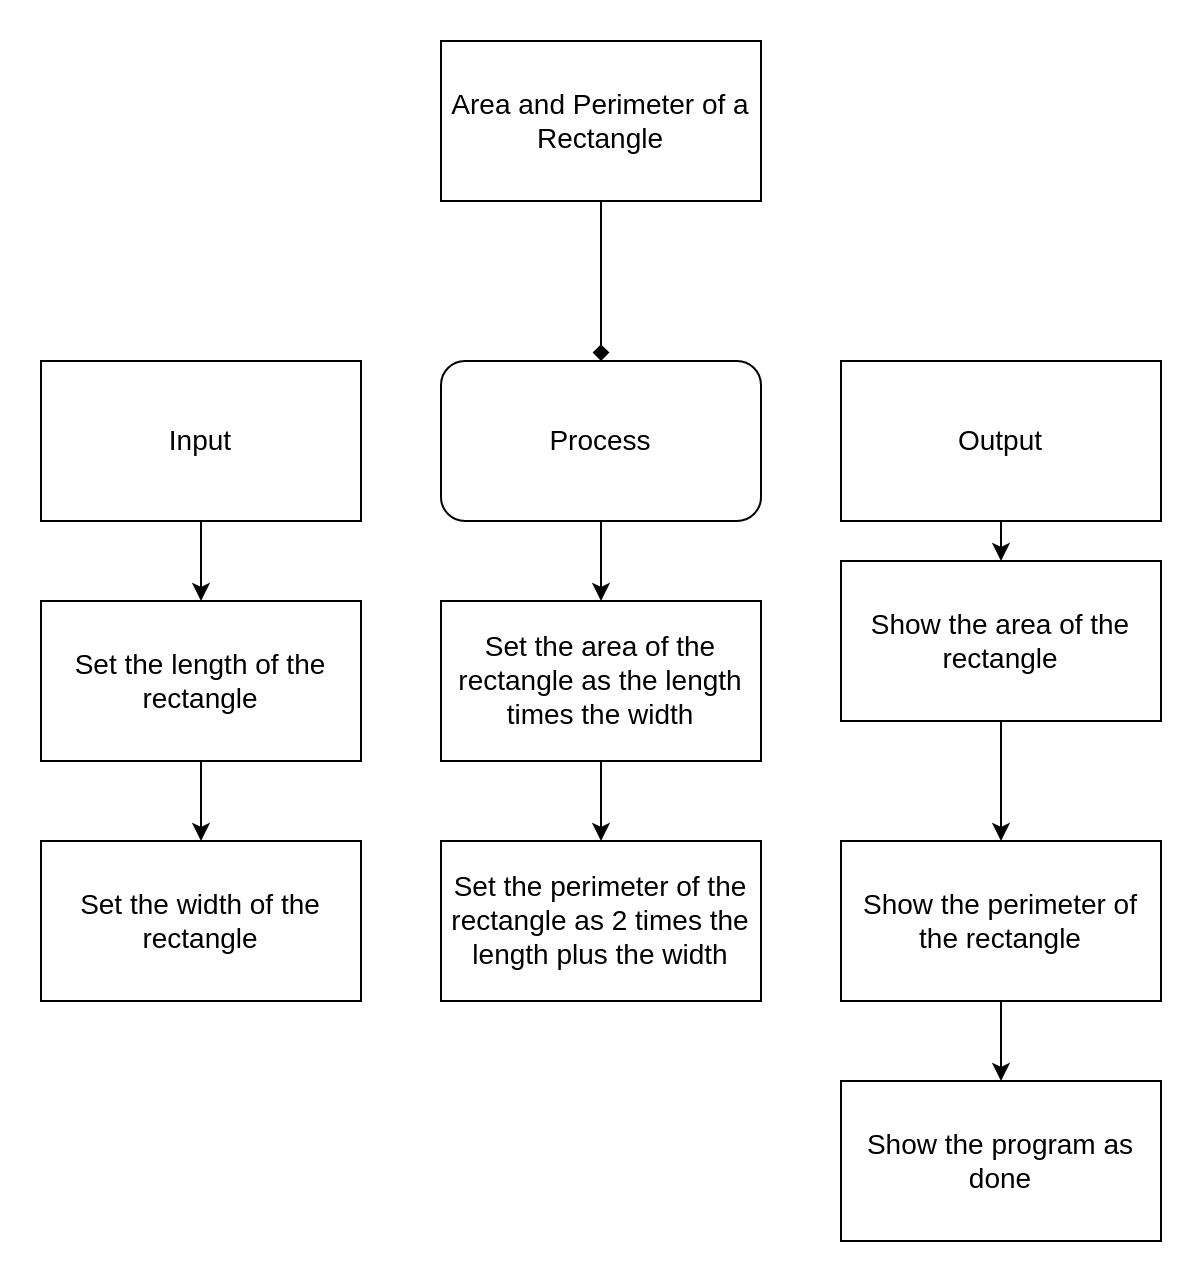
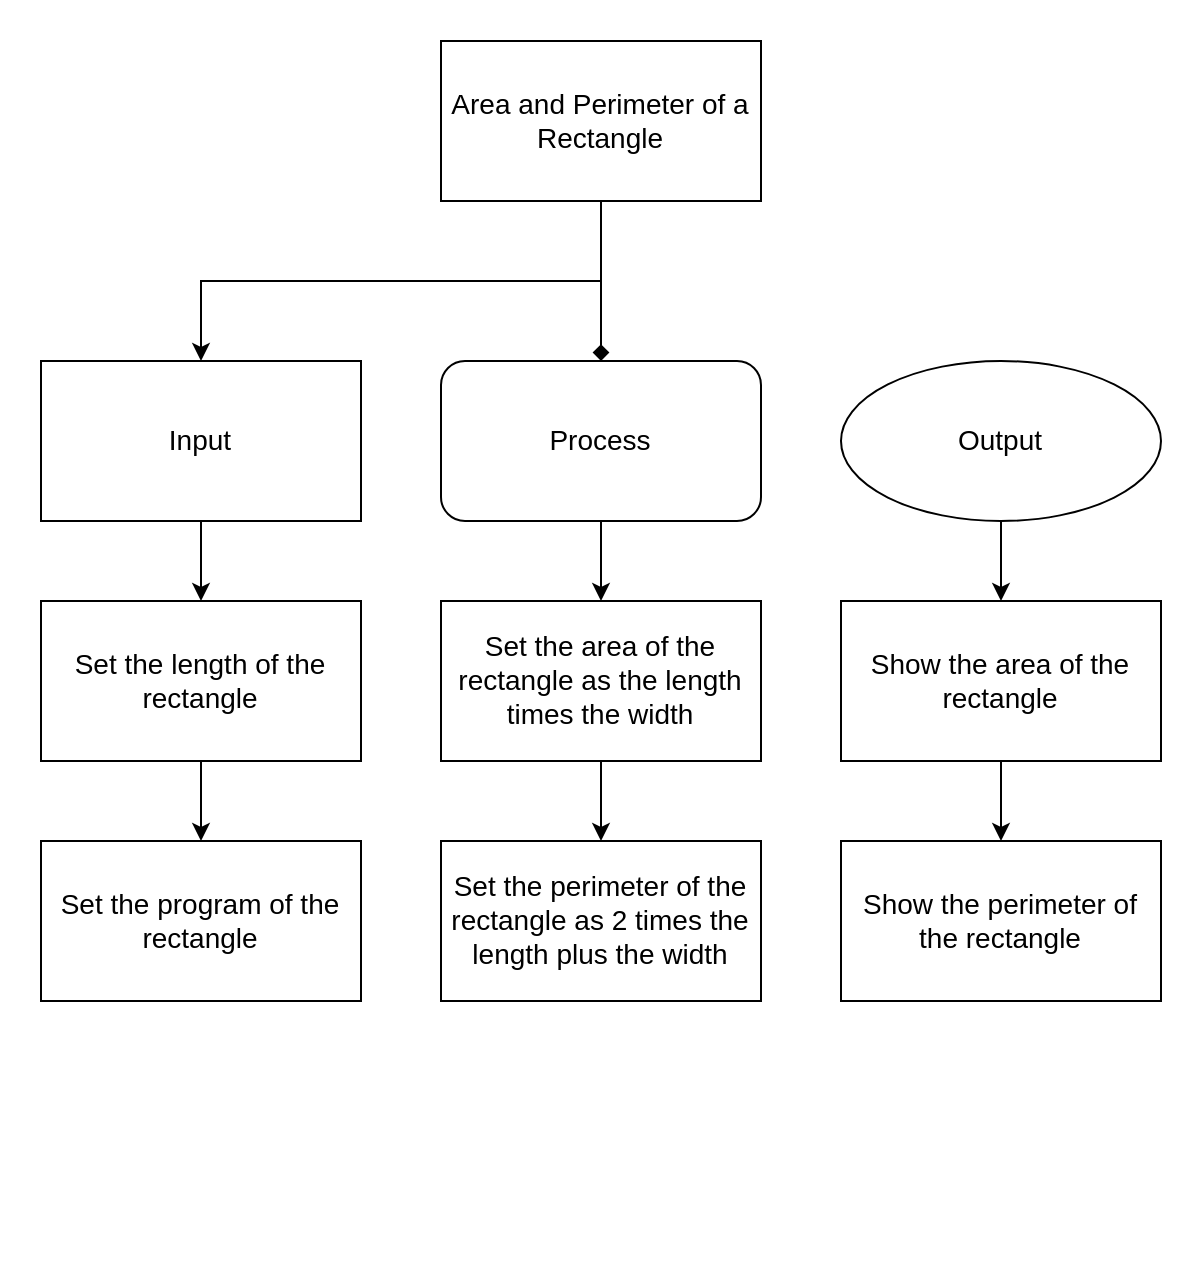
none -> (366, 281)
(1001, 441) -> (1001, 441)
(1001, 641) -> (1001, 681)
(201, 921) -> (201, 921)
(1001, 1034) -> none
(1001, 1161) -> none
